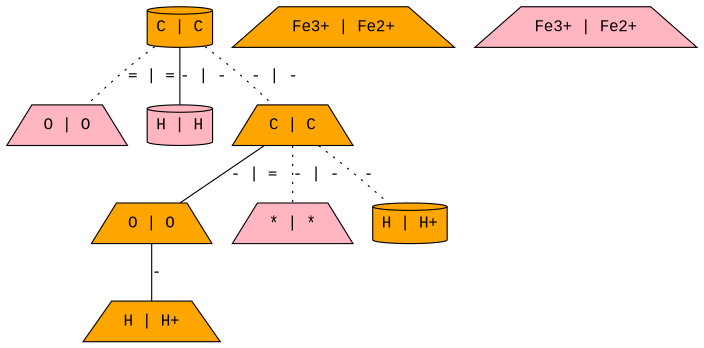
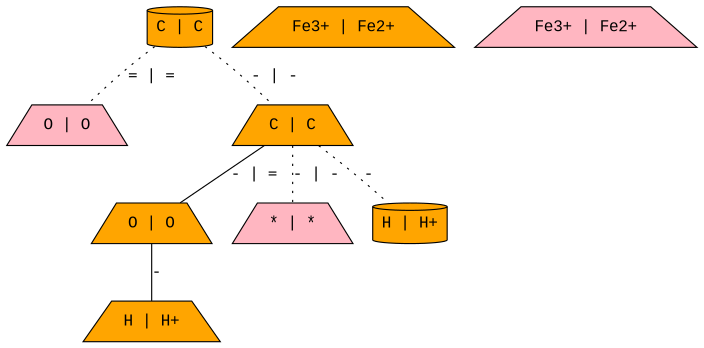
(180, 125) -> none
